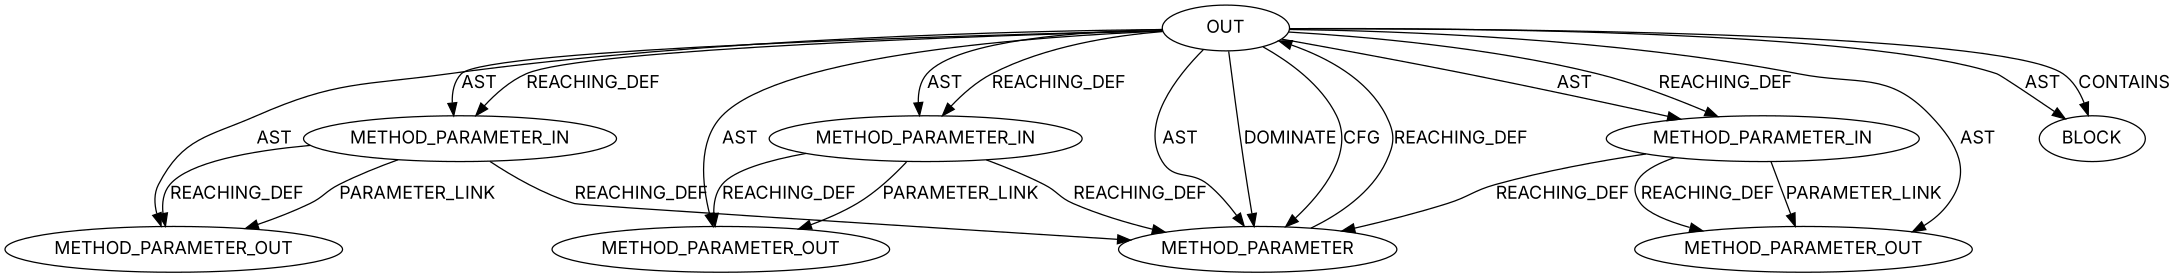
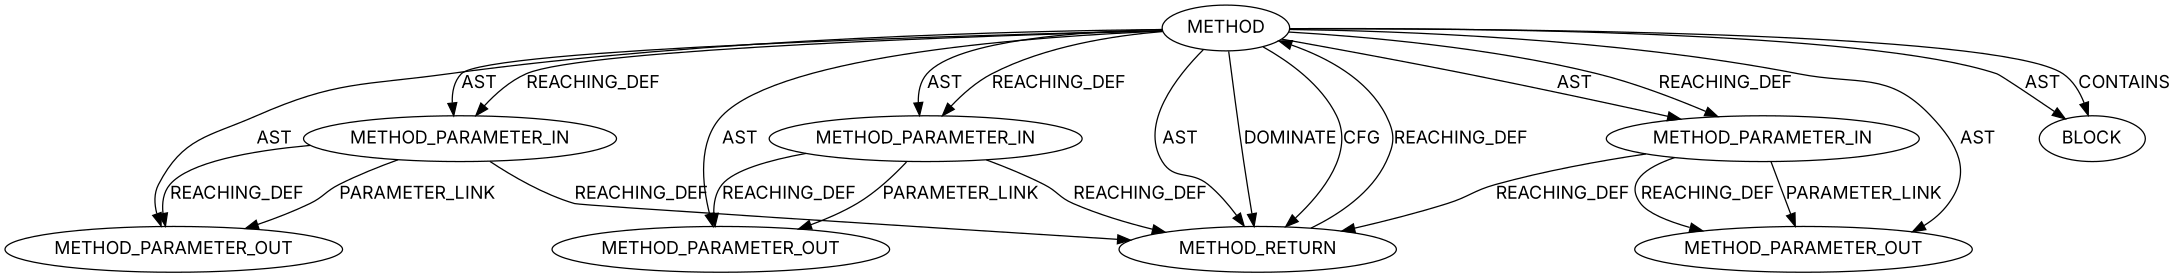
(1226, 28) -> (1226, 28)
(1258, 249) -> (1258, 249)
